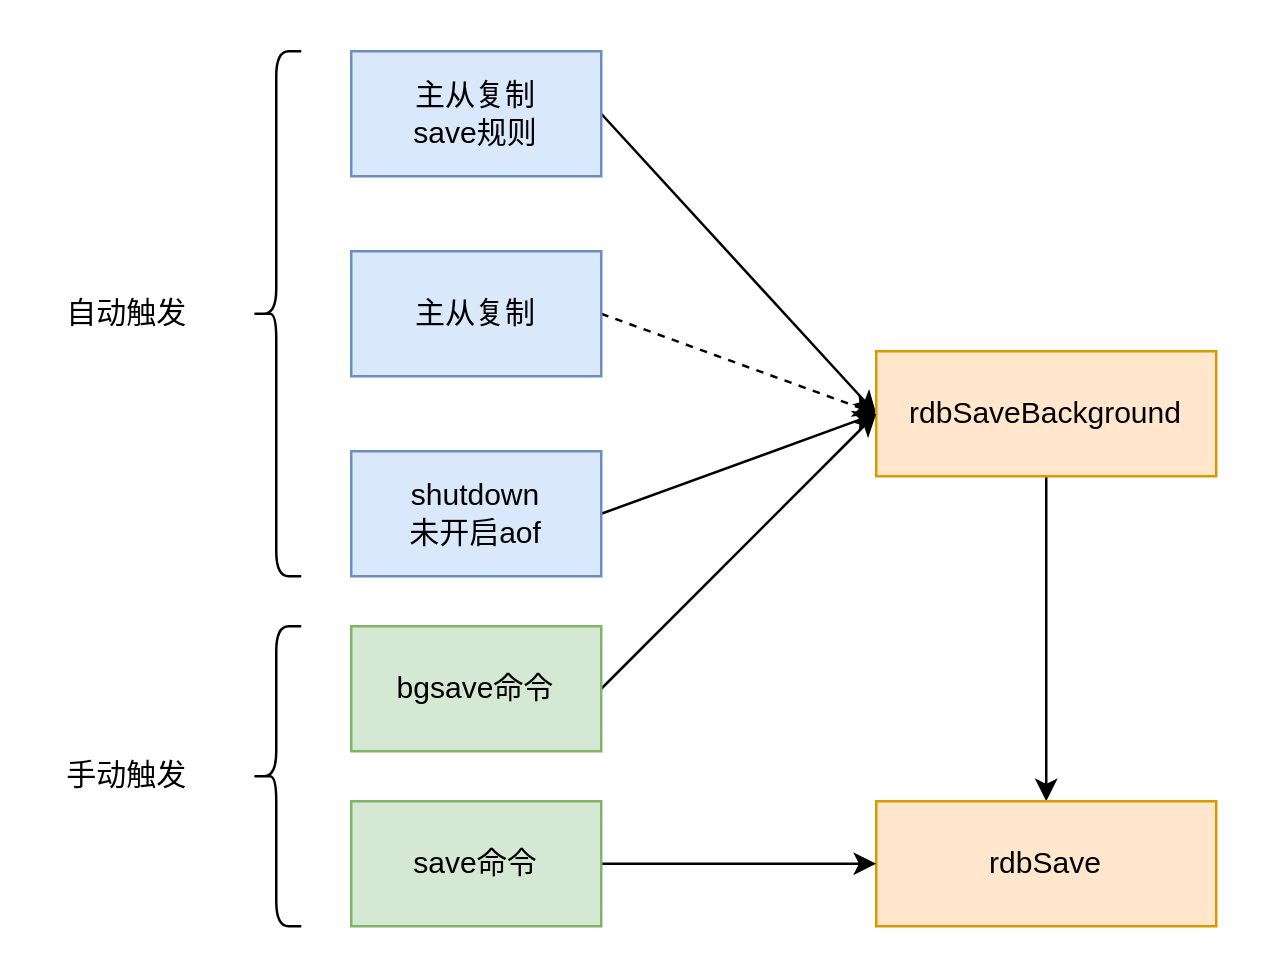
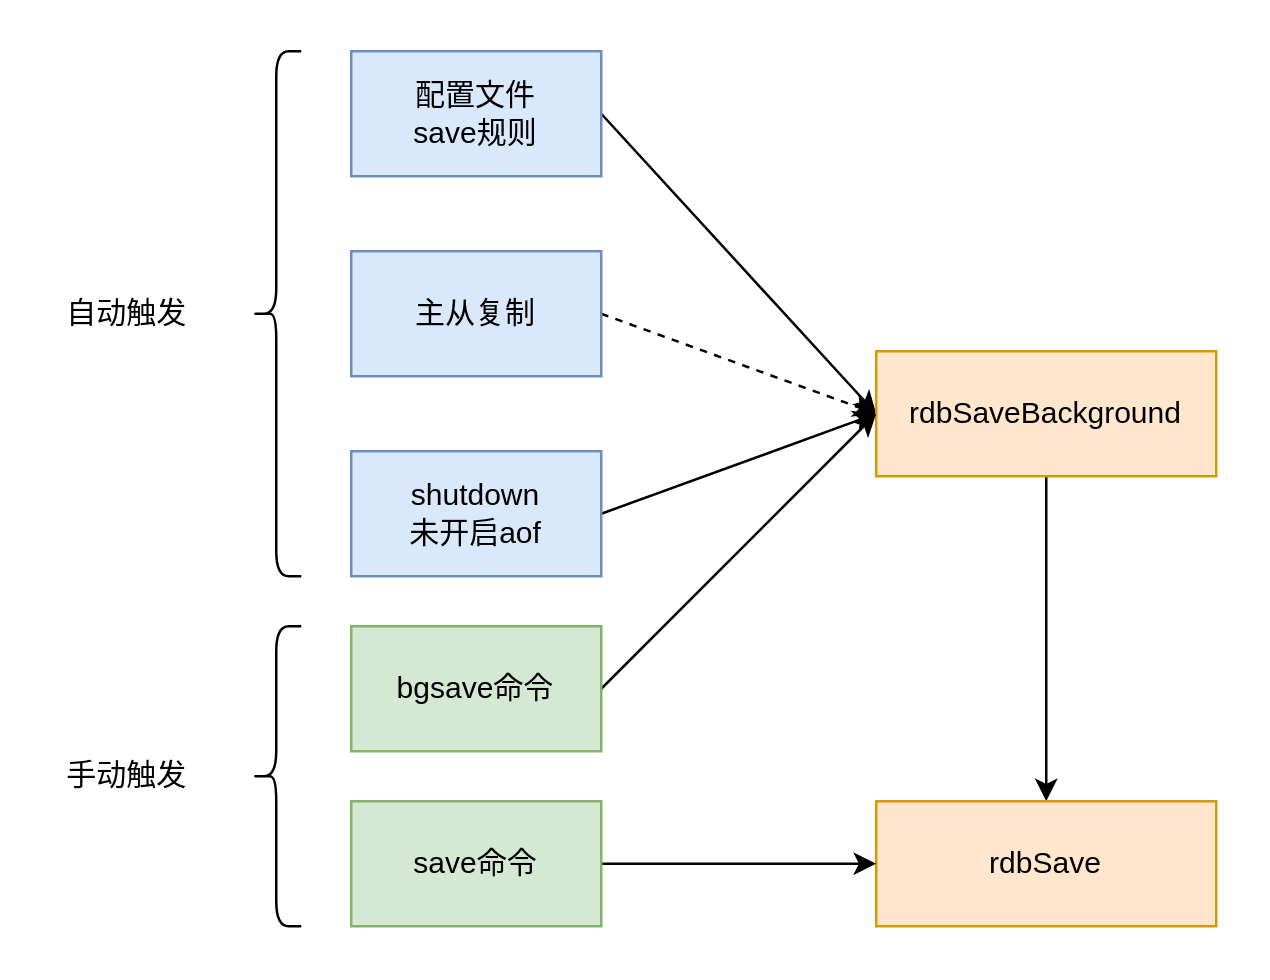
(476, 114) -> (476, 114)
